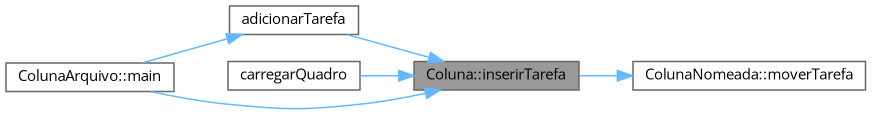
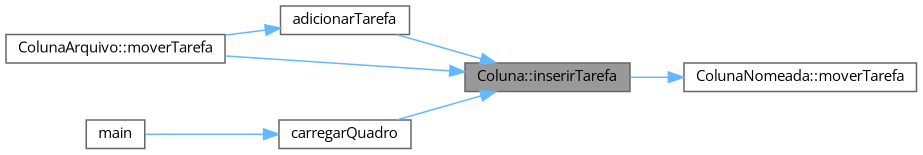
(90, 77) -> (116, 49)
none -> (116, 134)
